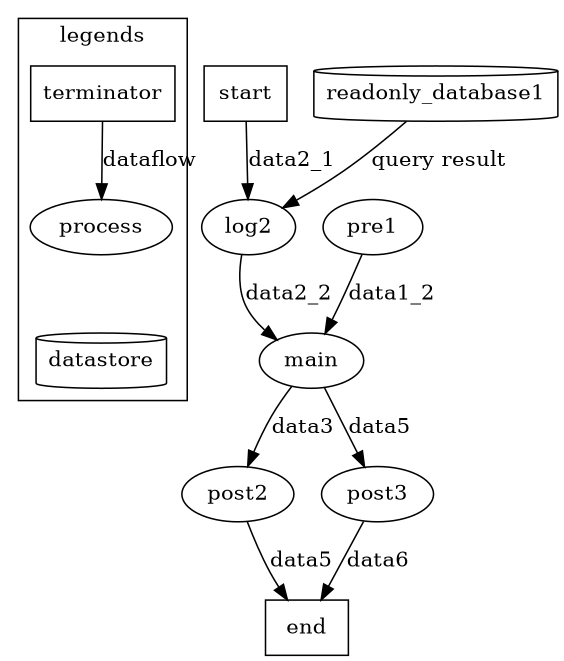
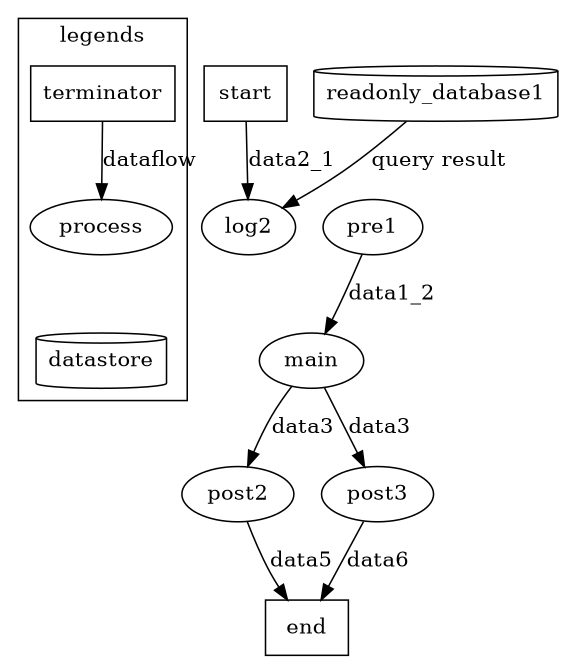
(242, 296) -> none
(380, 427) -> (380, 427)
